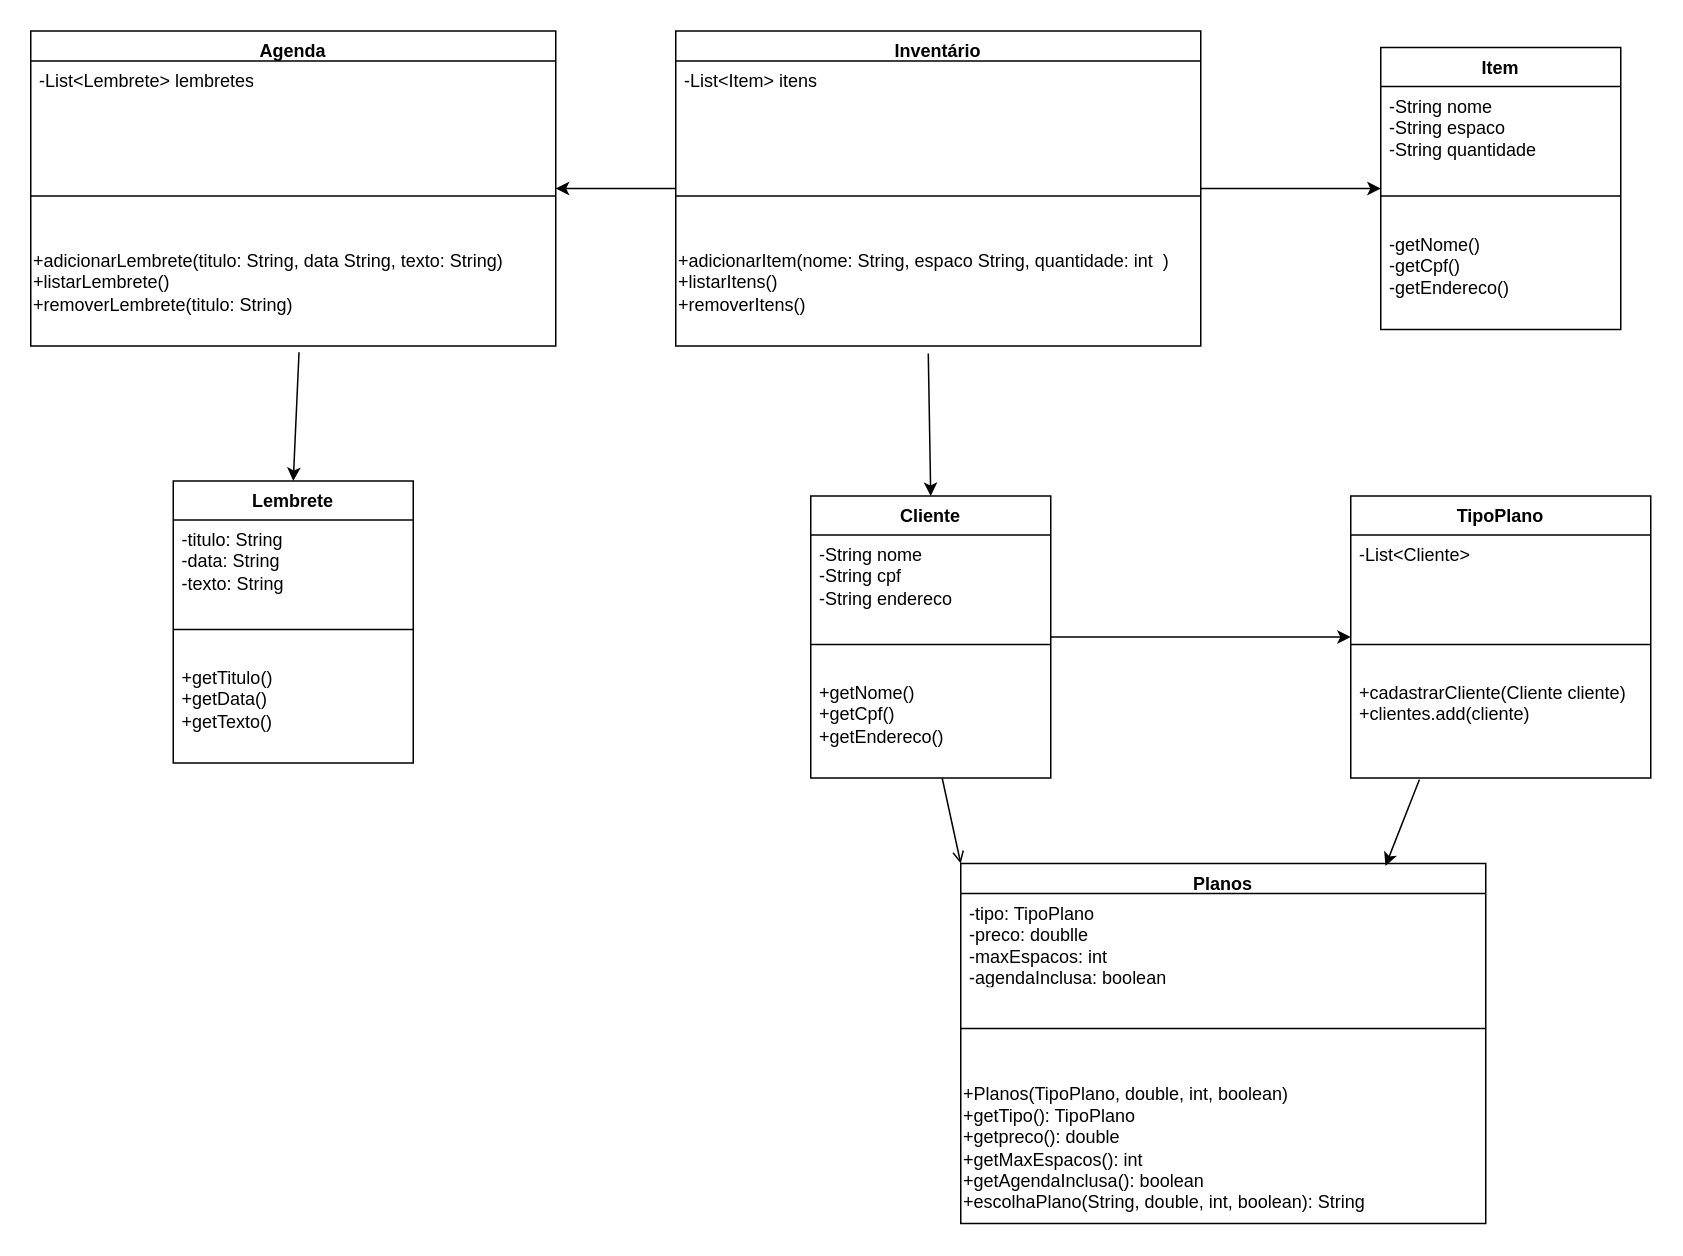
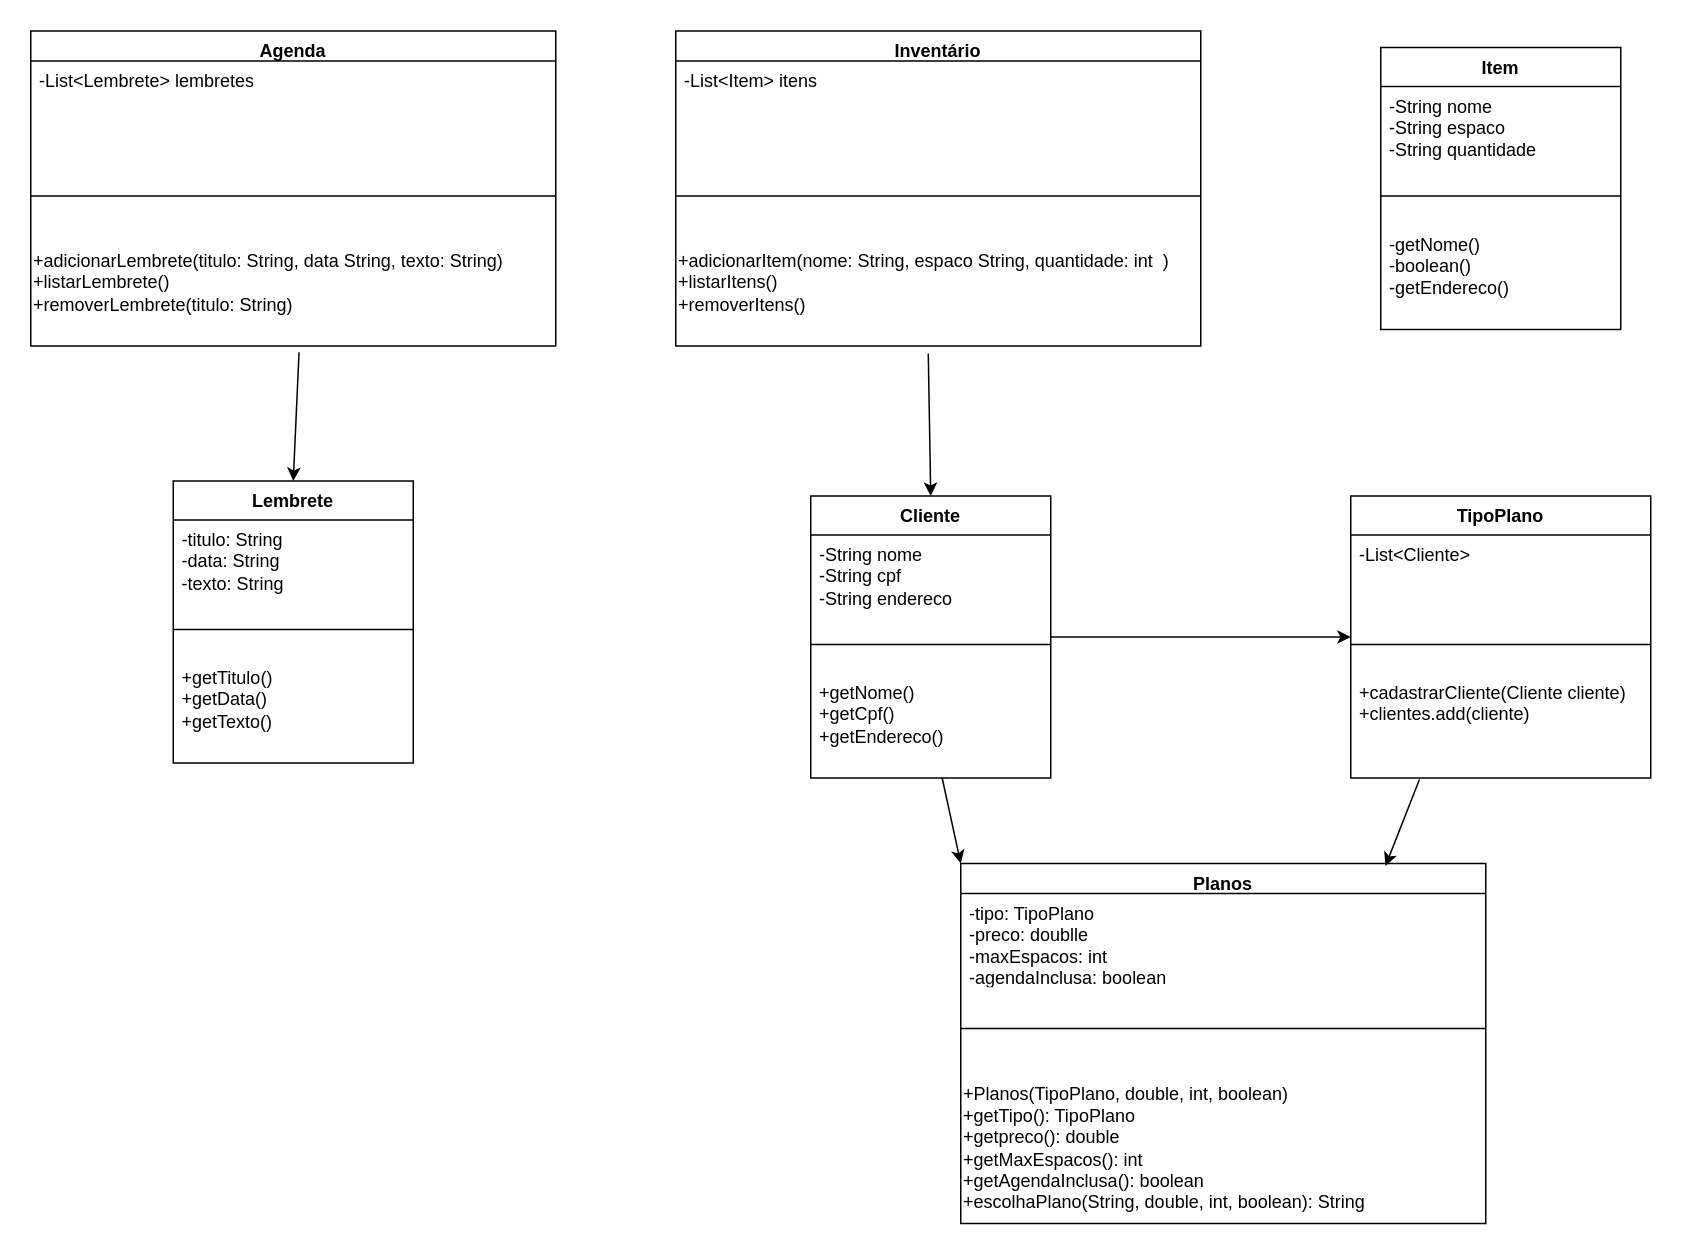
(620, 188) -> none
(1286, 188) -> none
(1460, 267) -> (1460, 267)
(959, 854) -> (958, 852)
